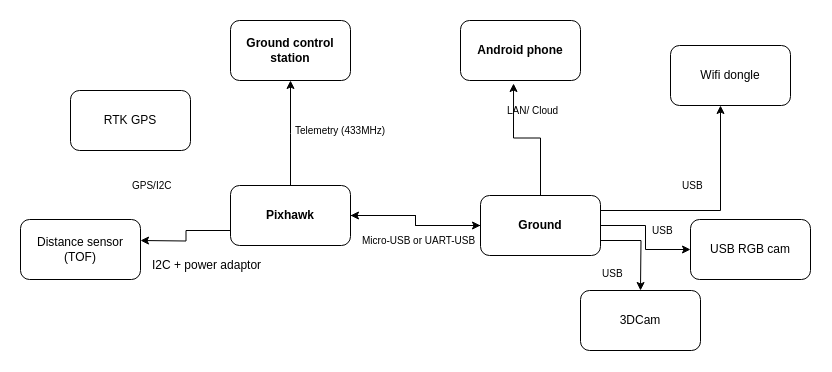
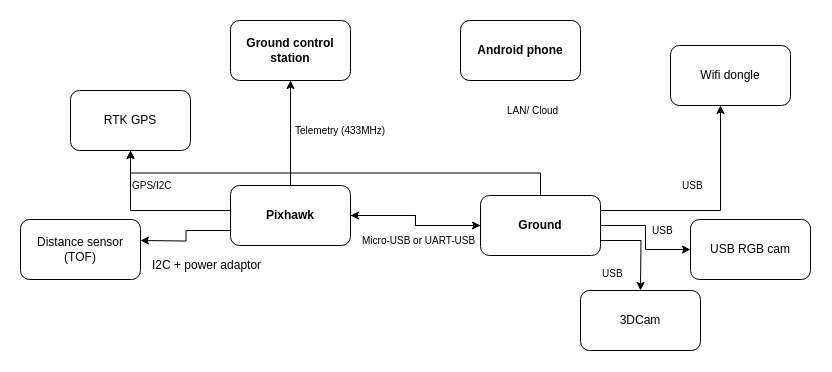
(522, 138) -> (338, 173)
none -> (165, 211)
